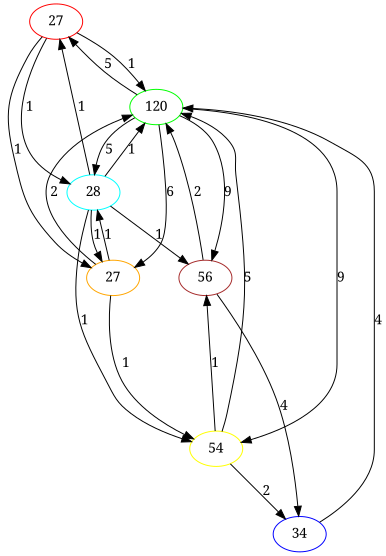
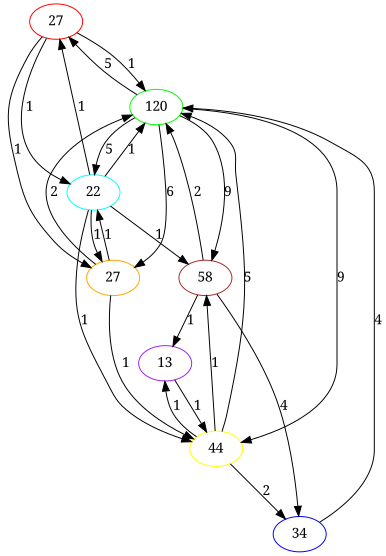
(93, 192) -> (93, 192)
(205, 278) -> (205, 278)
none -> (165, 363)
(216, 449) -> (216, 449)
